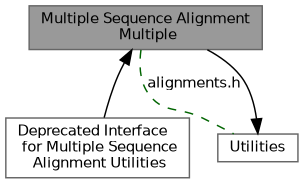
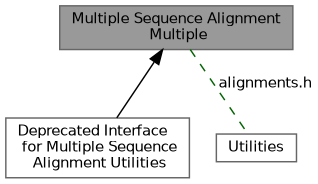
(242, 78) -> none
